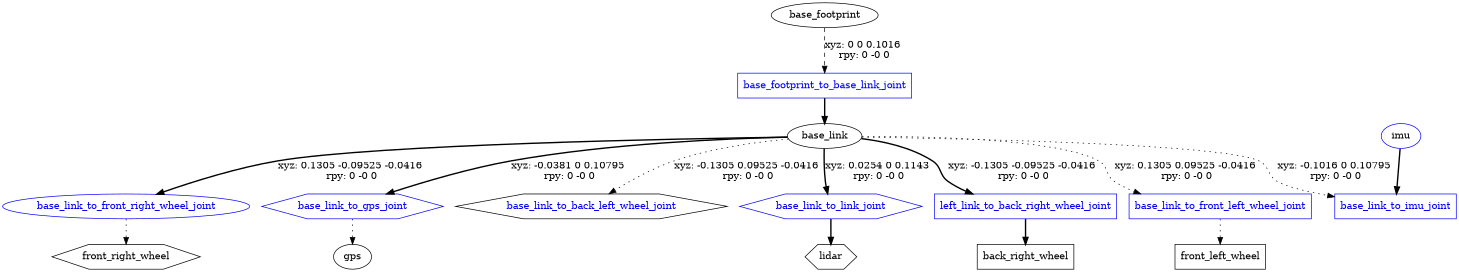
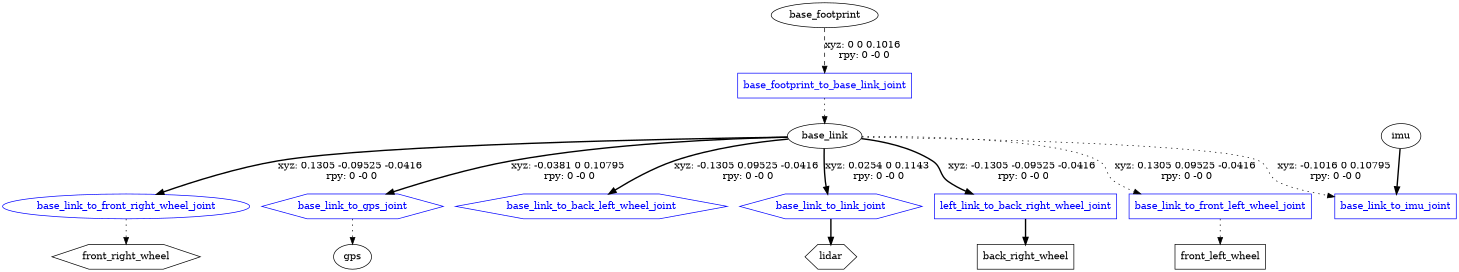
(825, 107) -> (825, 107)
(1401, 136) -> (1401, 136)
(698, 154) -> (698, 154)
(591, 206) -> (591, 206)
